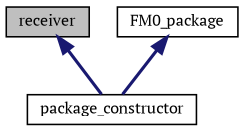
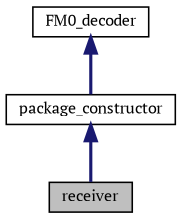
(178, 22) -> (91, 22)
(85, 72) -> (91, 162)
